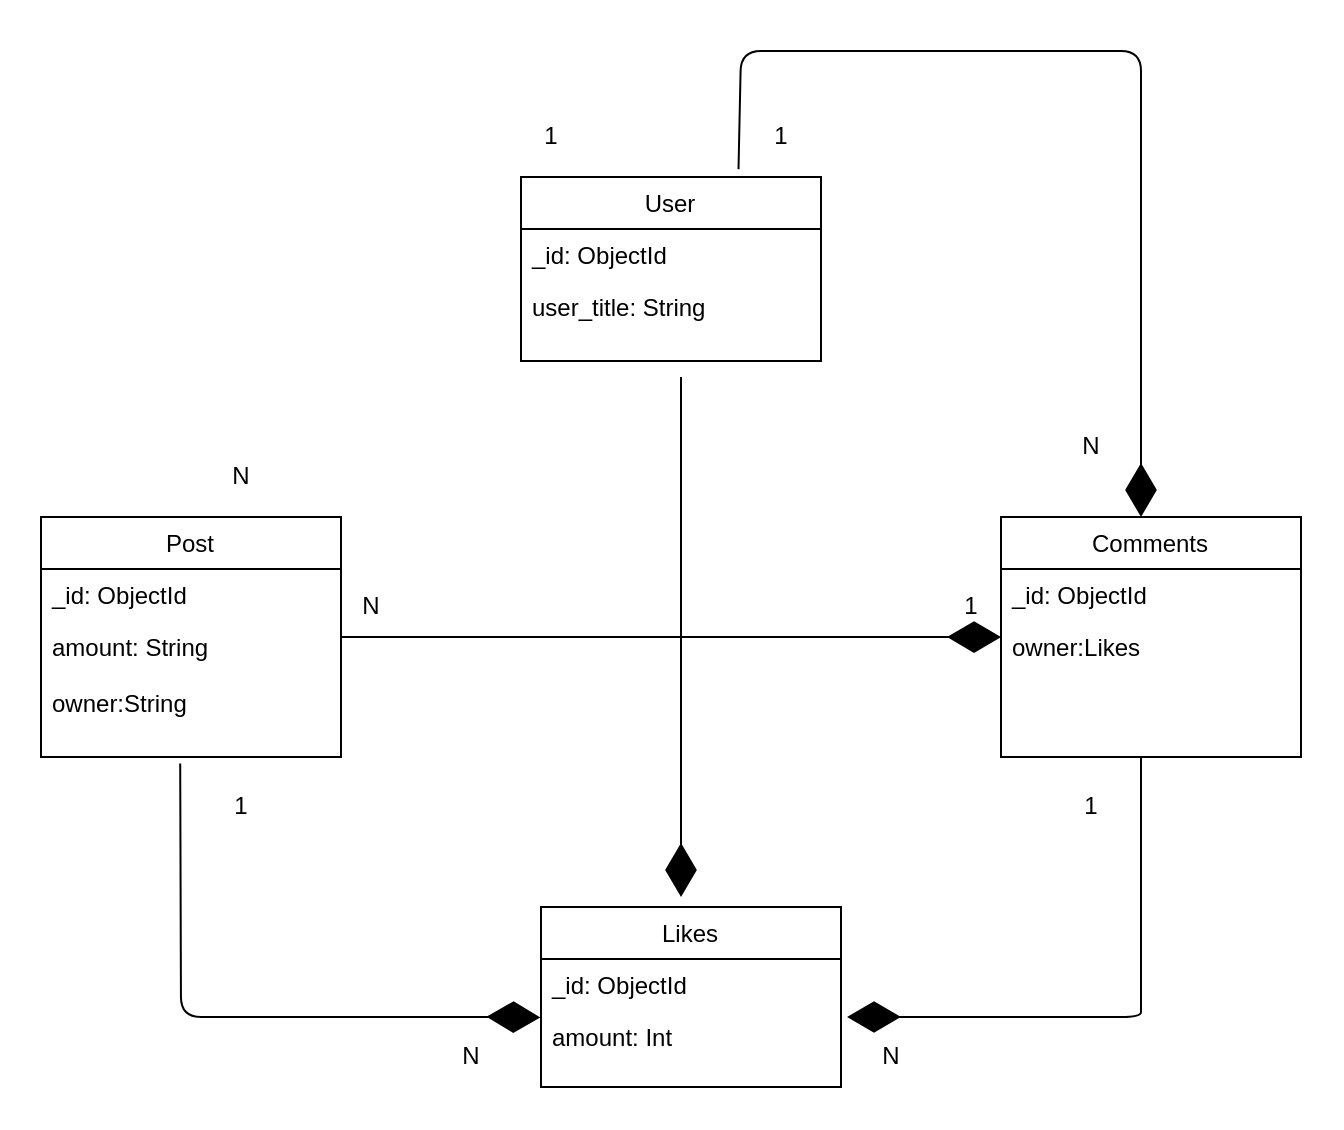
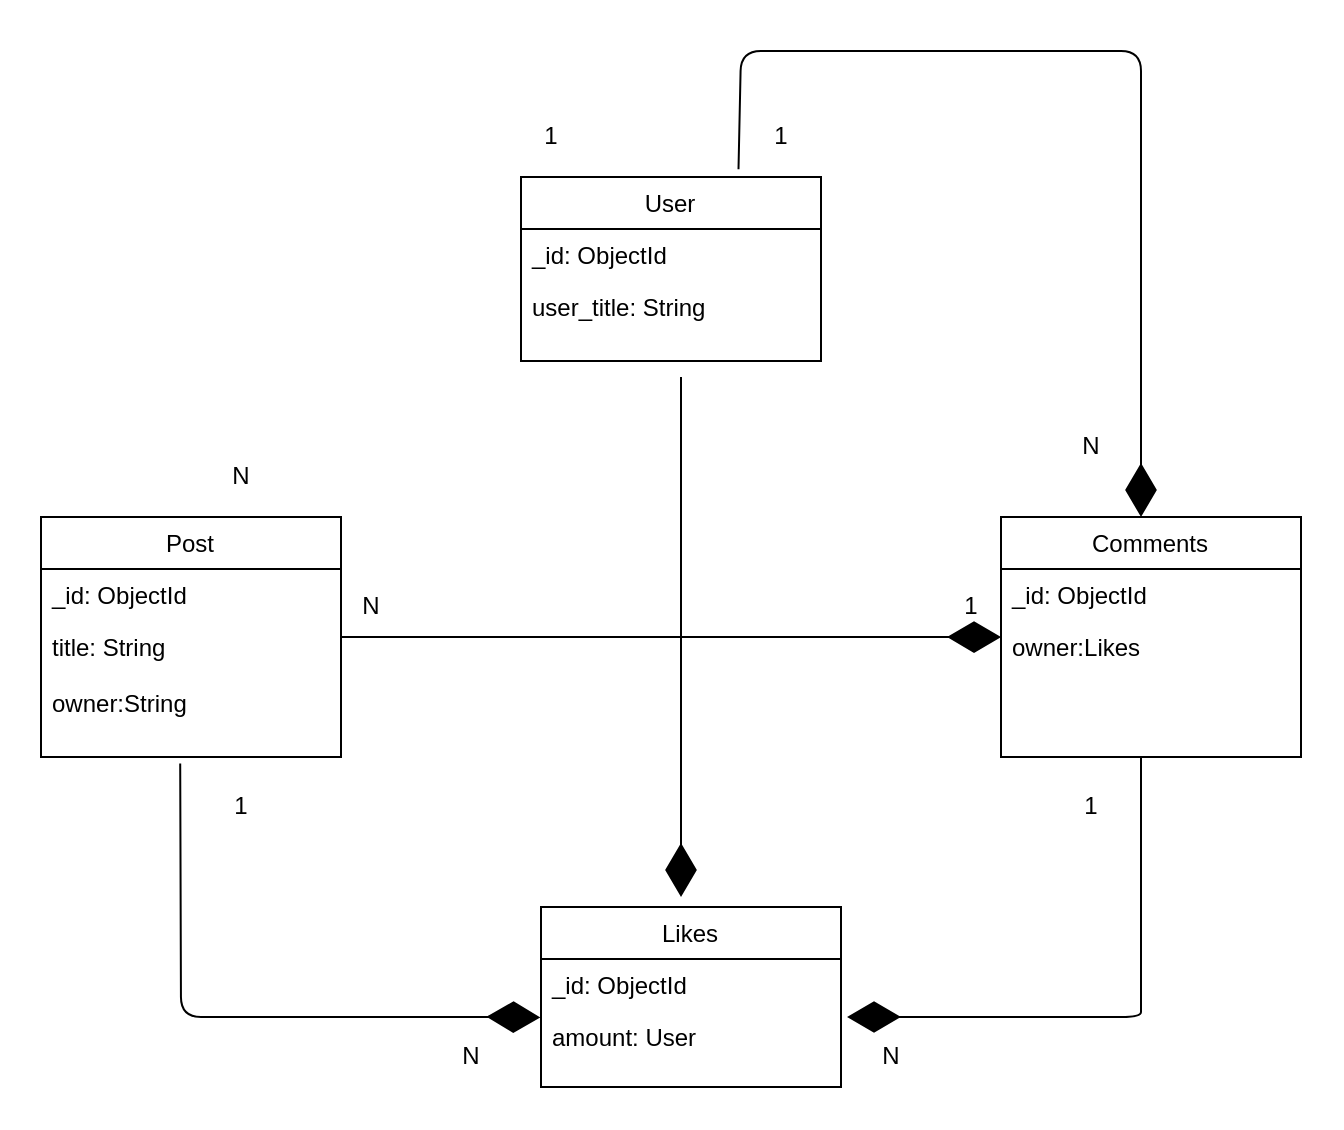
(137, 648) -> (124, 648)
(620, 1038) -> (626, 1038)
